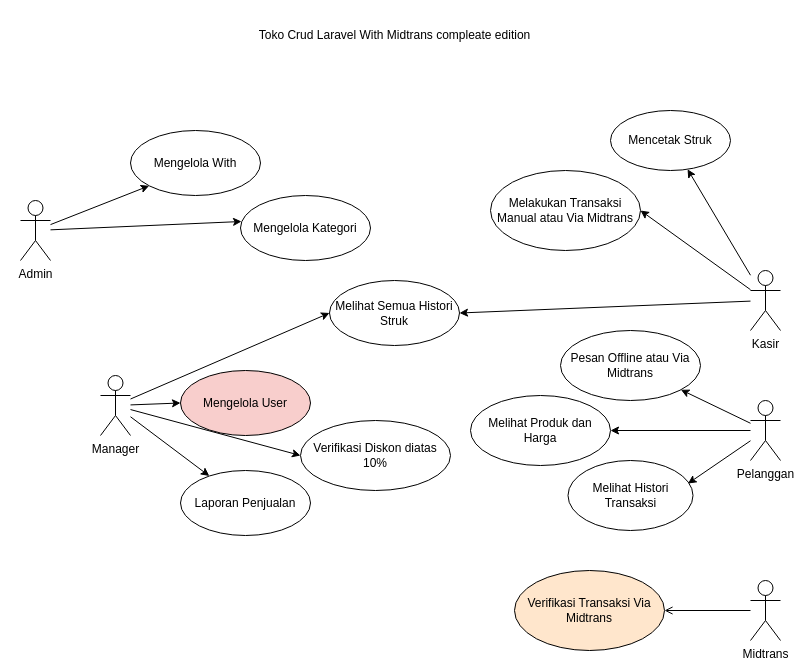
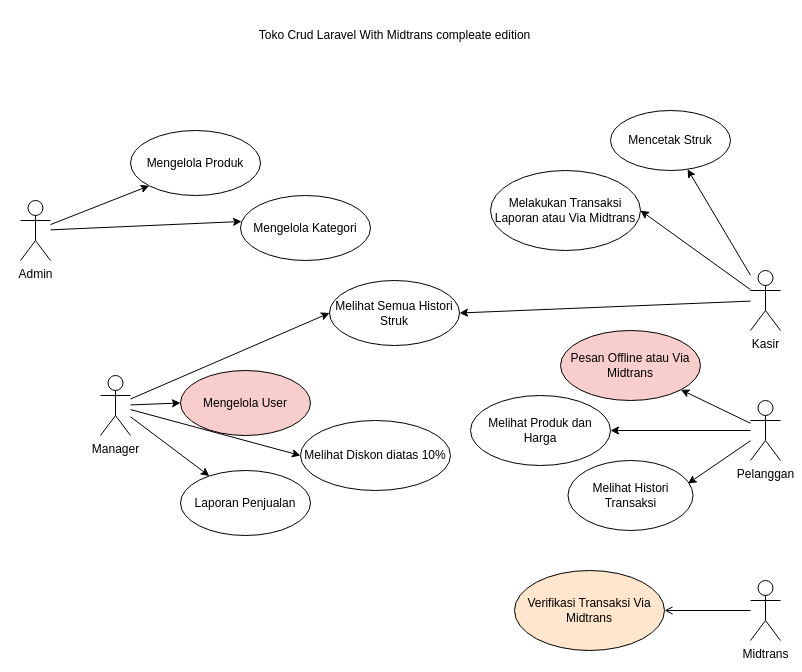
(196, 164) -> (196, 164)
(566, 211) -> (566, 211)
(631, 366) -> (631, 366)
(376, 456) -> (376, 456)
